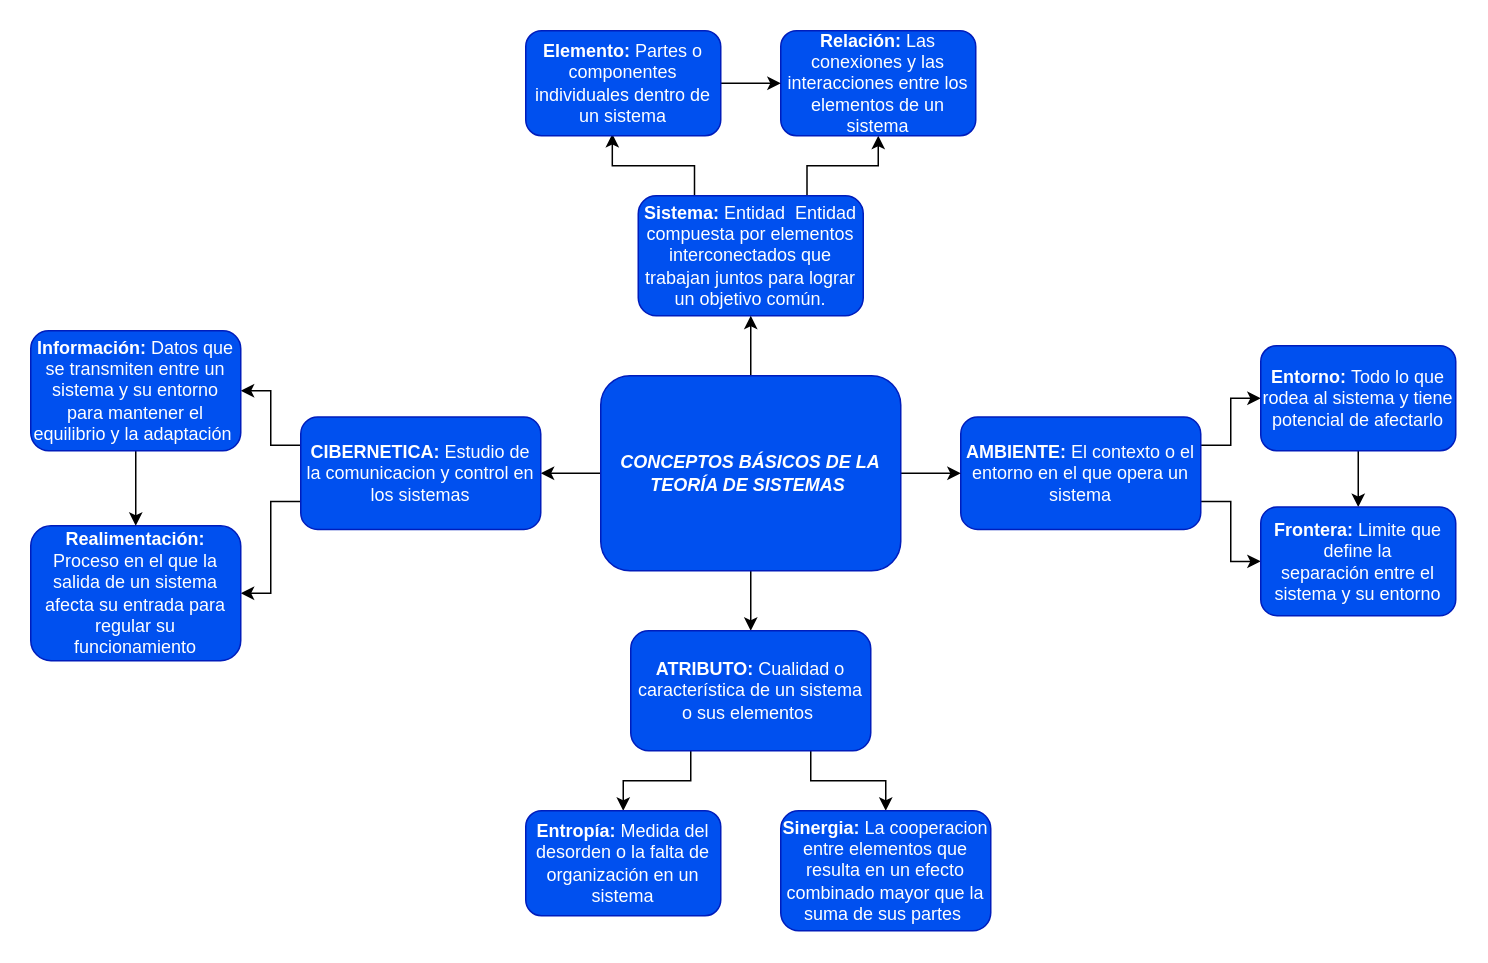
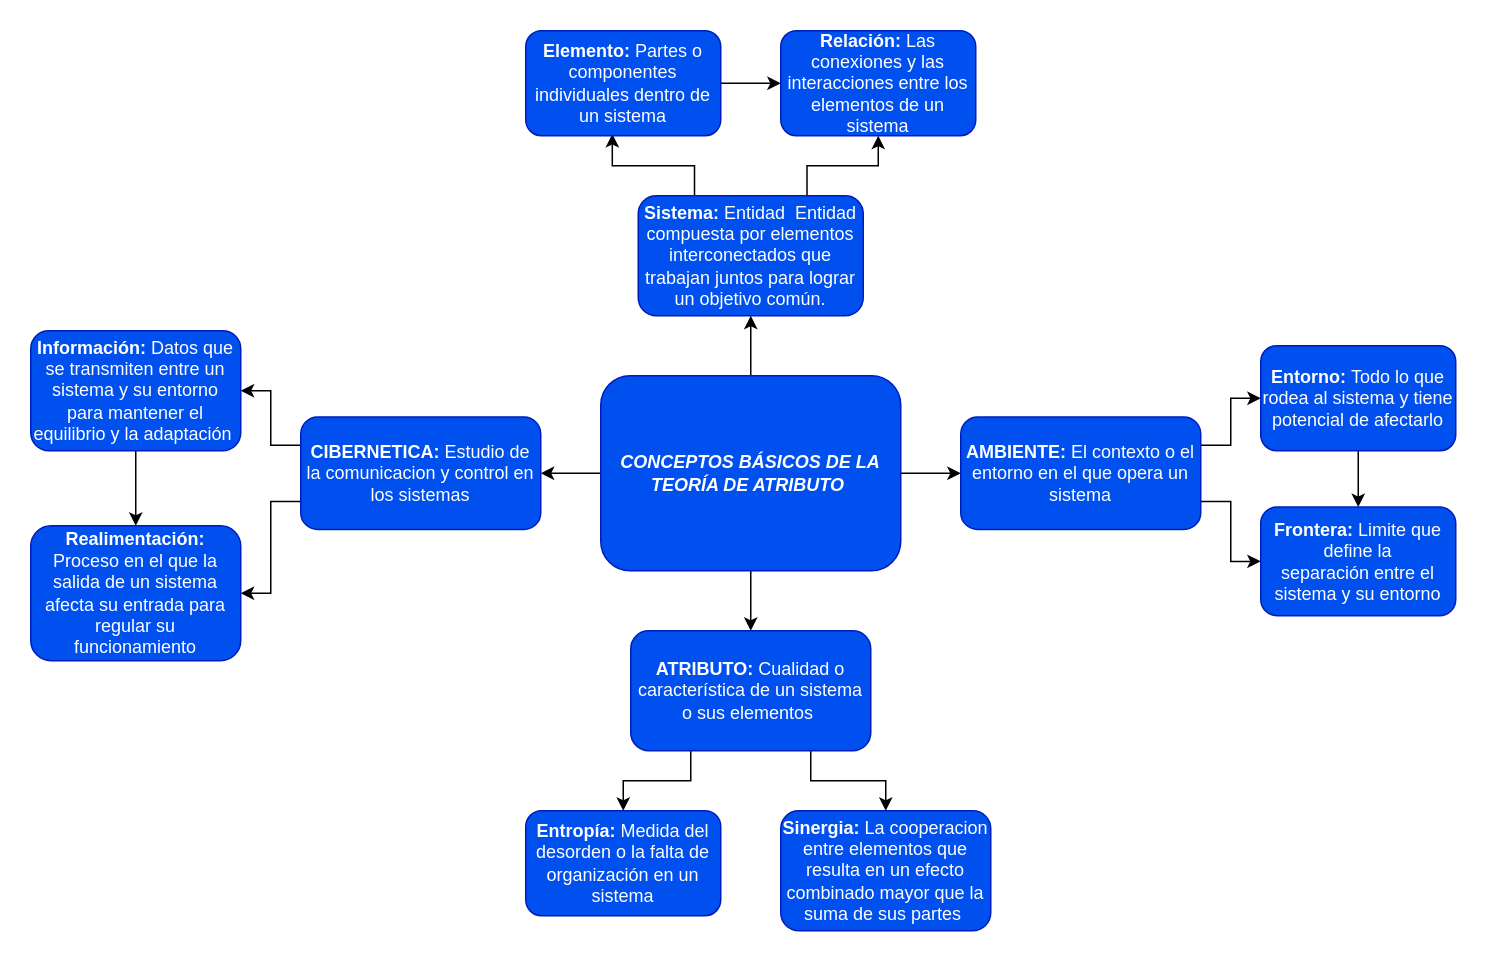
(751, 473) -> (751, 473)
